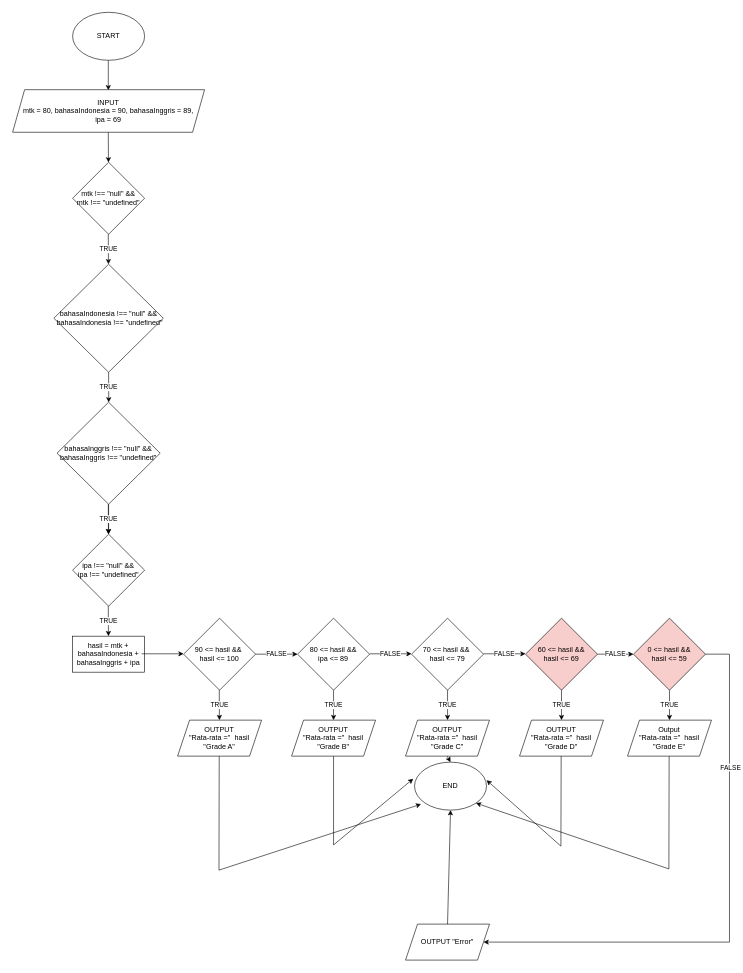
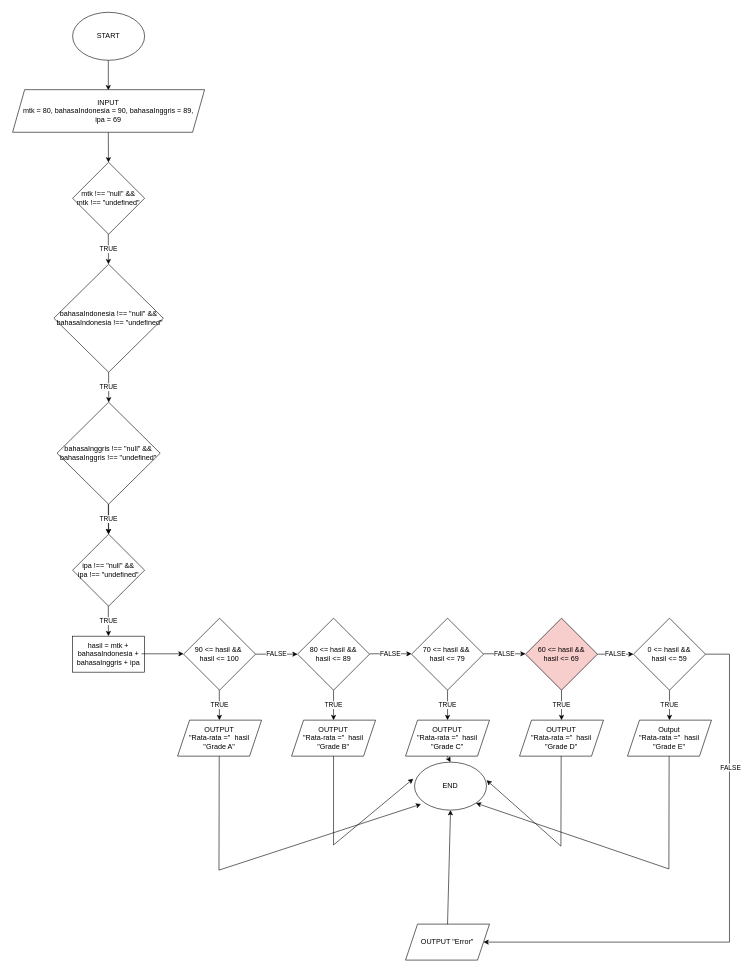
(333, 654) -> (333, 654)
(669, 654) -> (669, 654)
